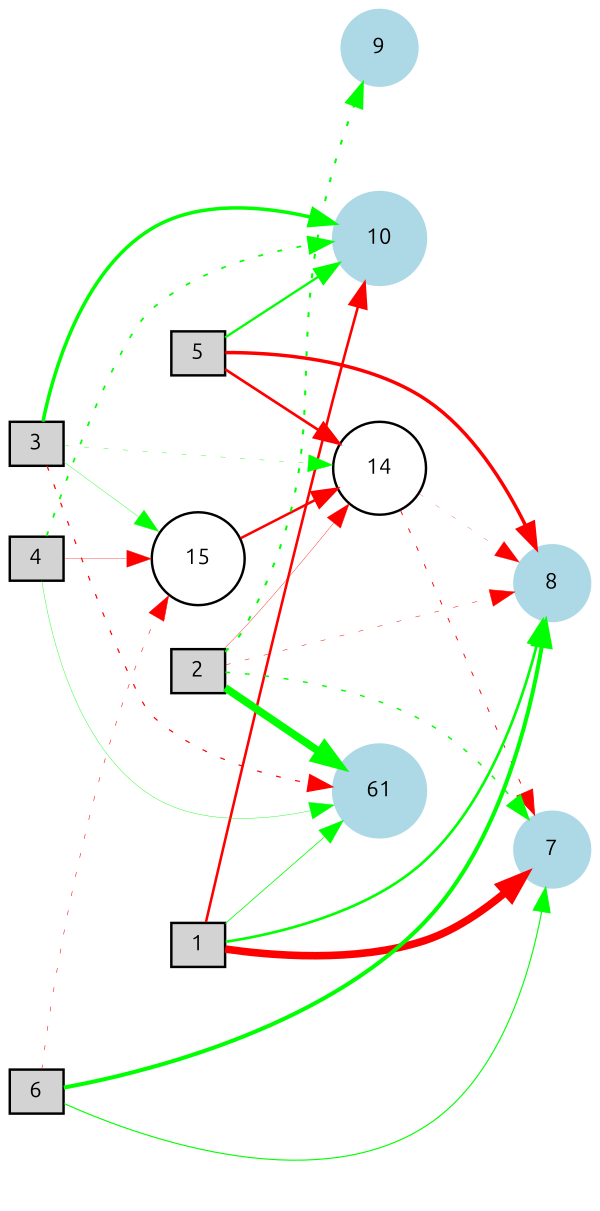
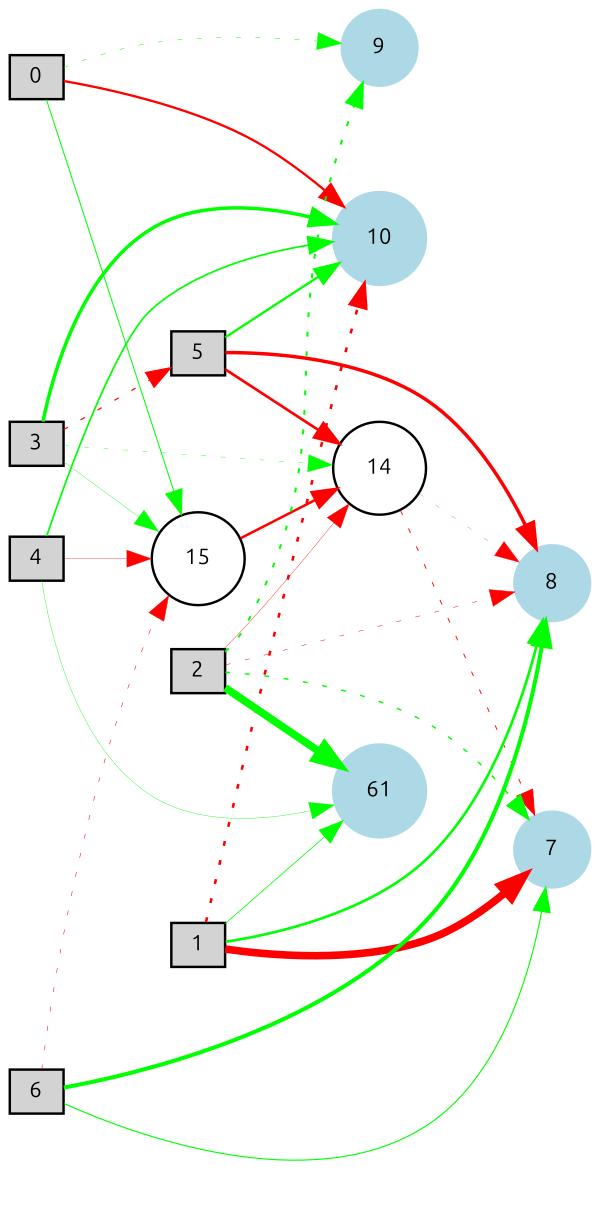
none -> (37, 77)
(128, 341) -> (139, 324)
(279, 614) -> (279, 614)
(119, 652) -> (115, 400)
